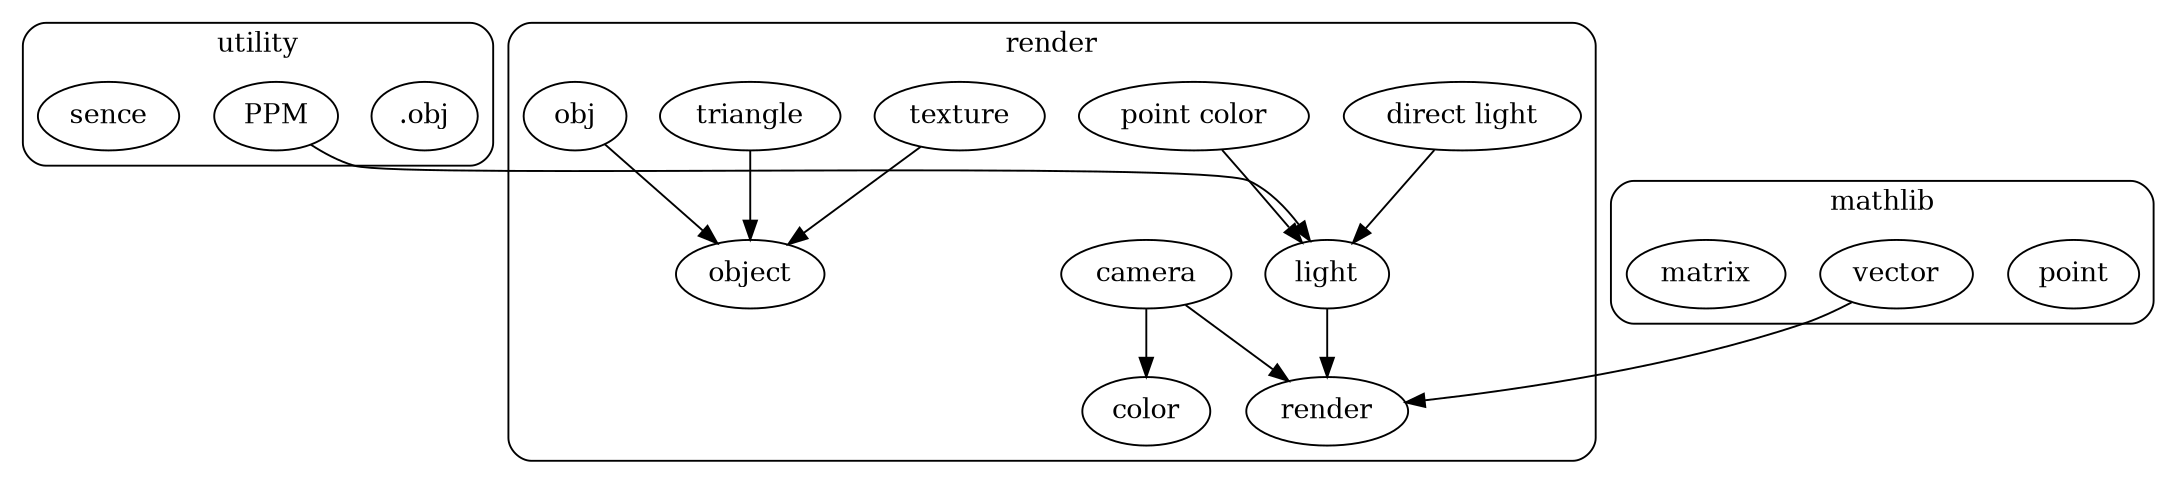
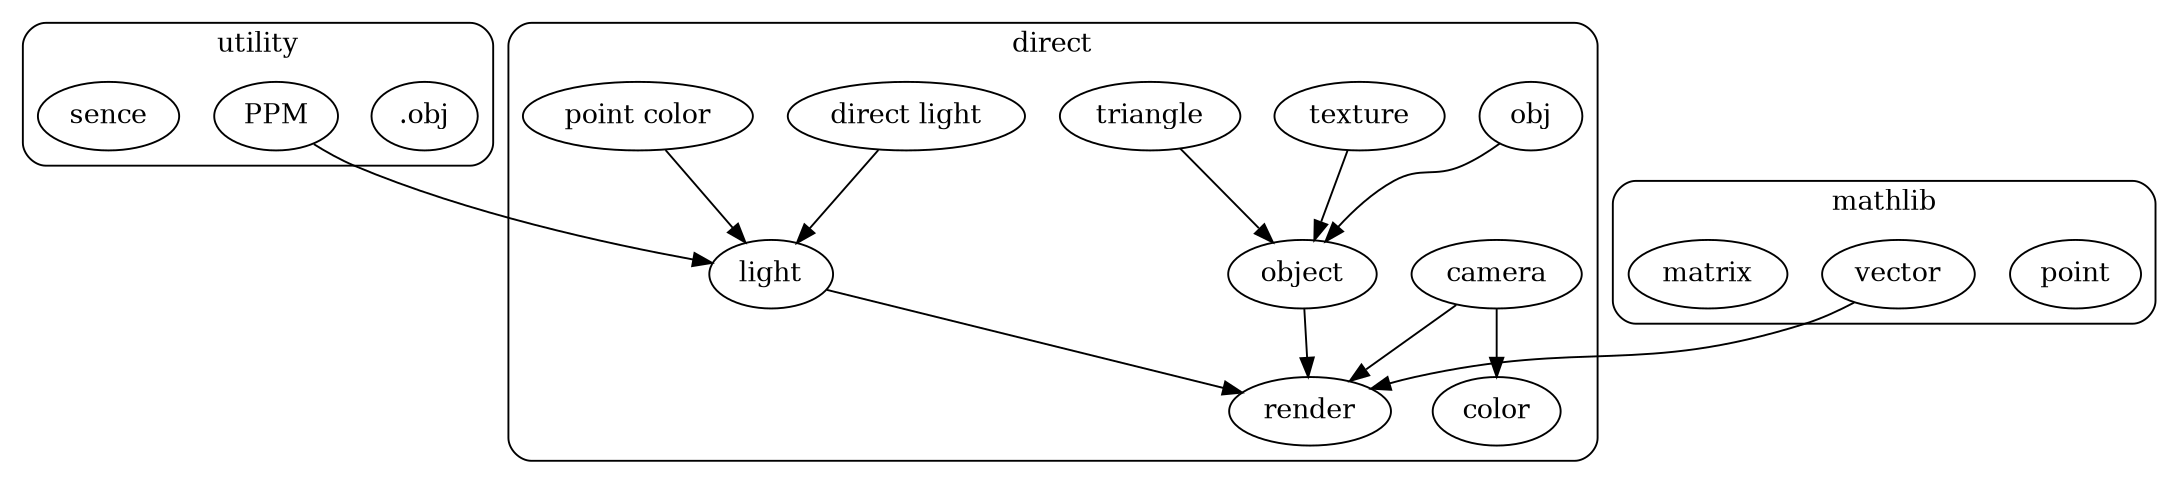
(1052, 45) -> (1053, 45)
none -> (1306, 333)
